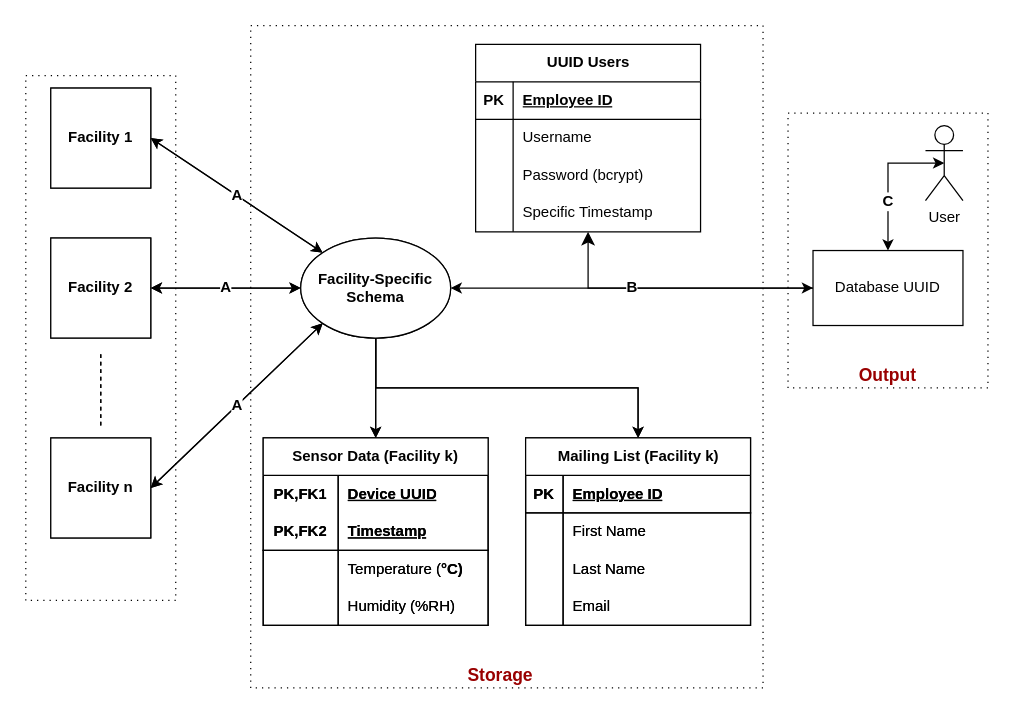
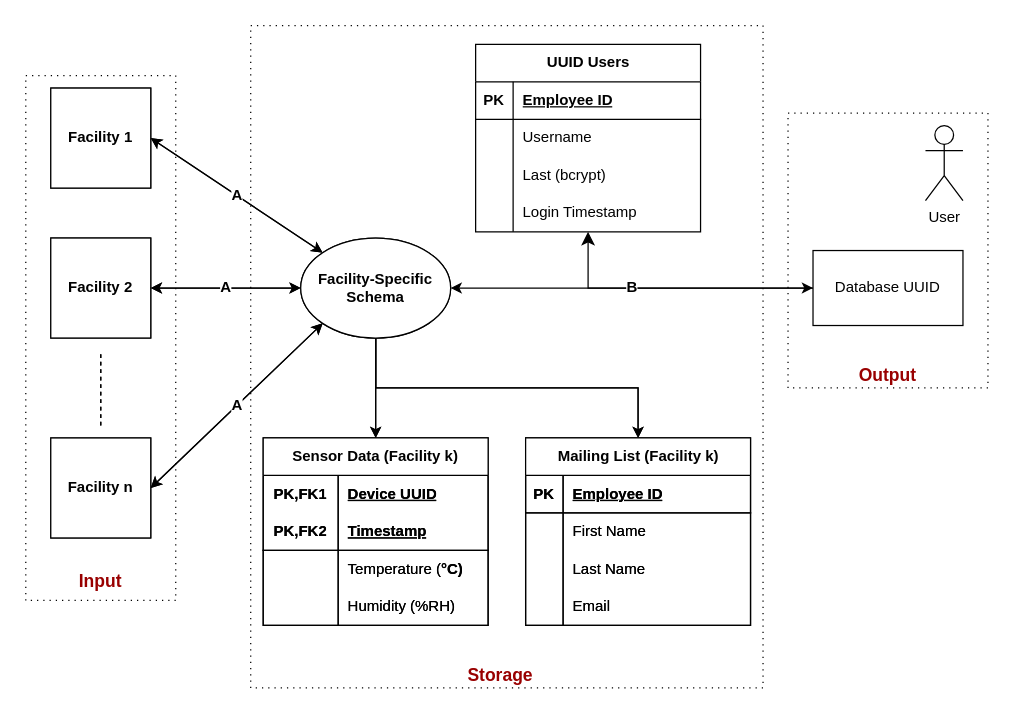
(593, 176) -> (576, 176)
(888, 179) -> none
(591, 213) -> (580, 213)
none -> (101, 582)
